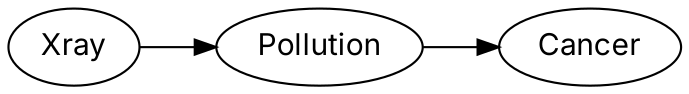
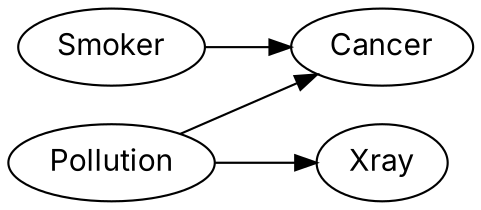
none -> (112, 47)
(167, 47) -> (255, 163)
